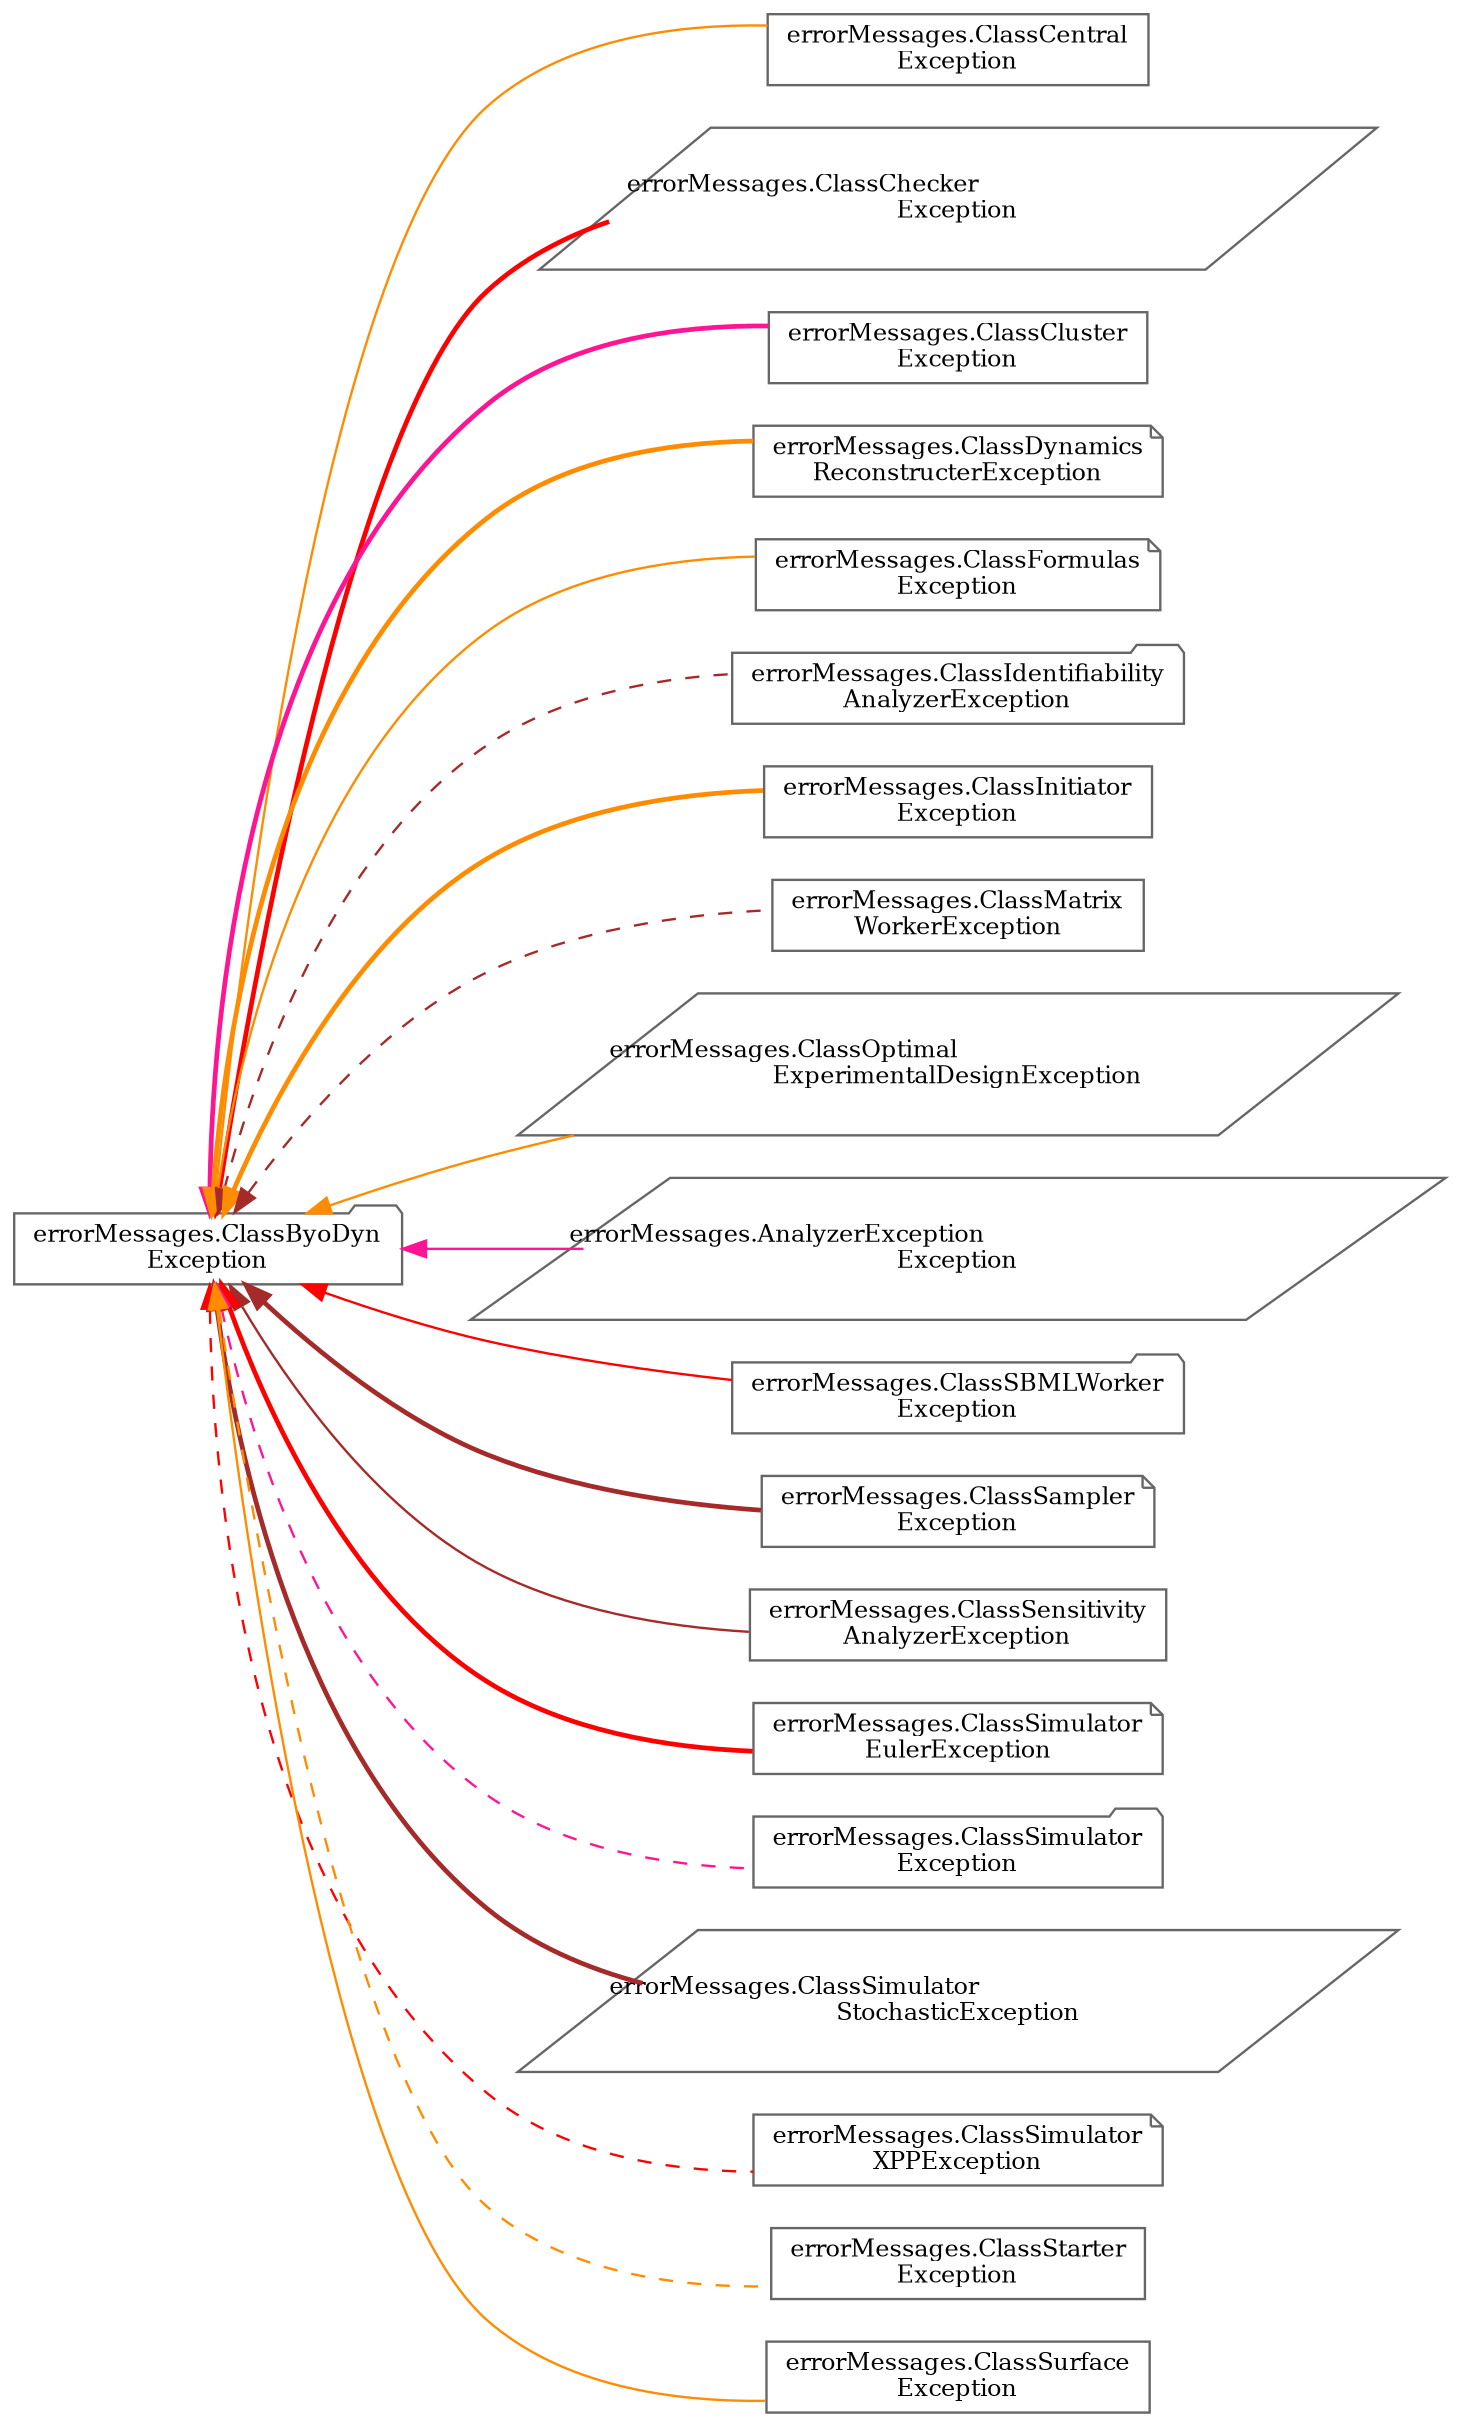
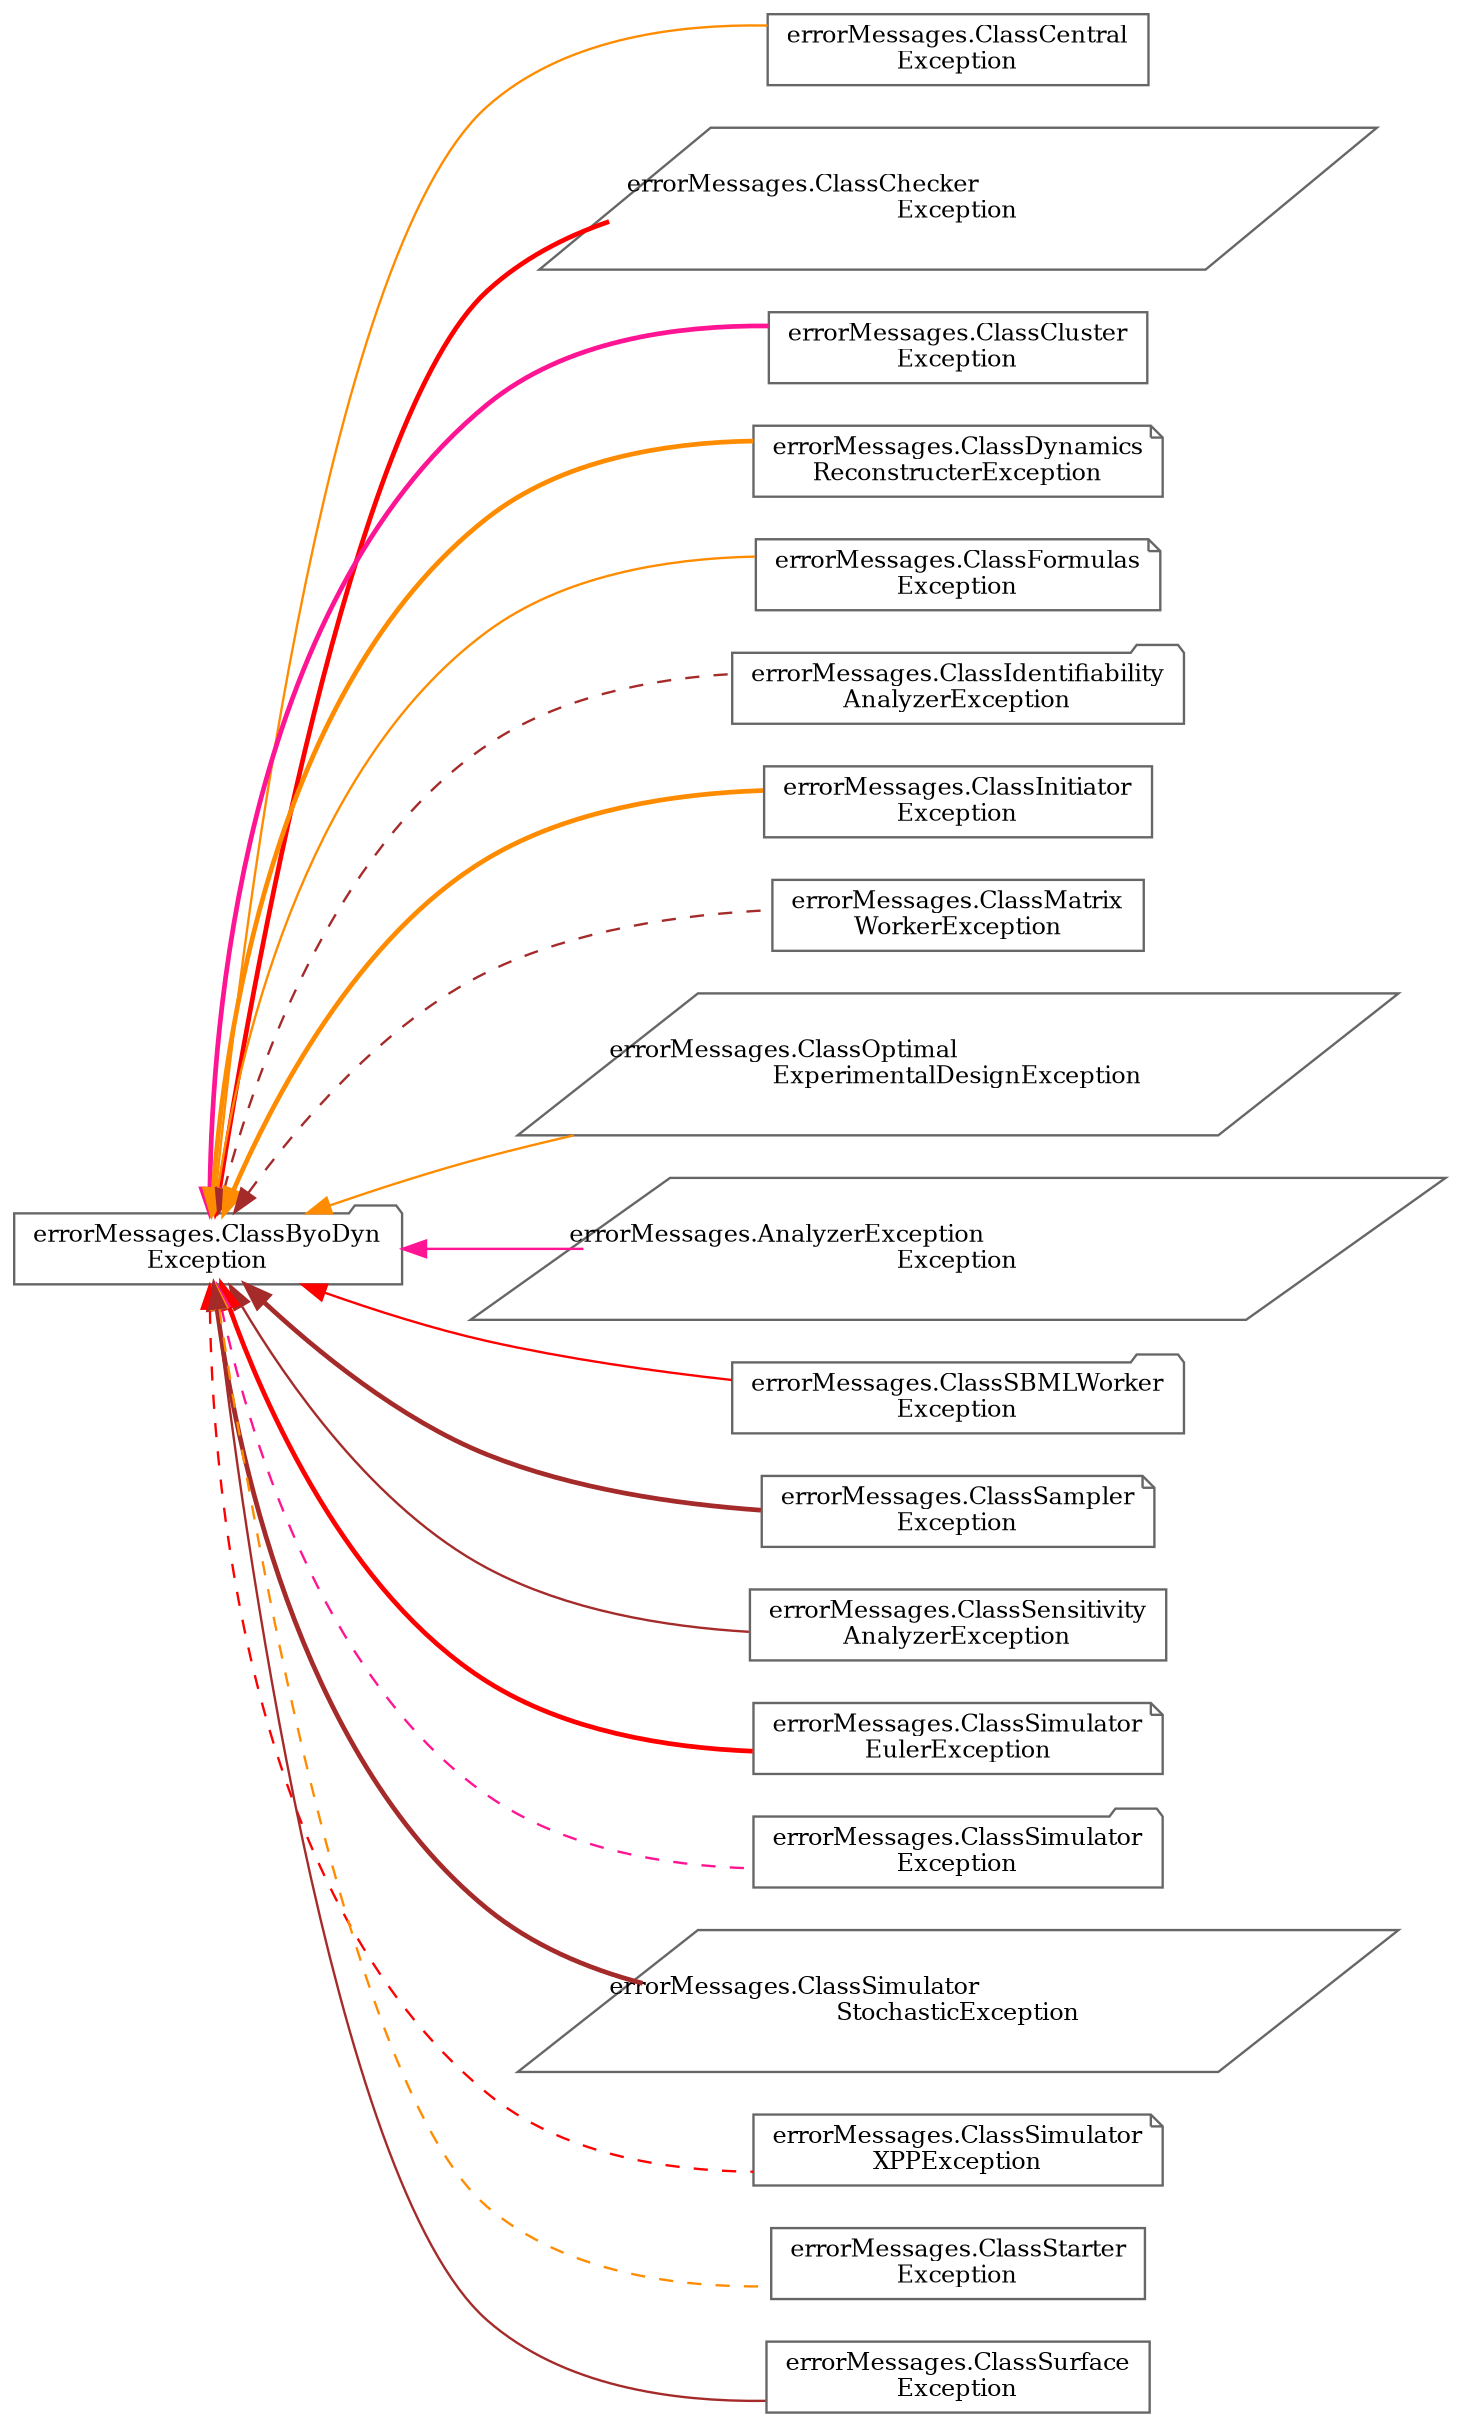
(335, 1975) -> (335, 1975)
